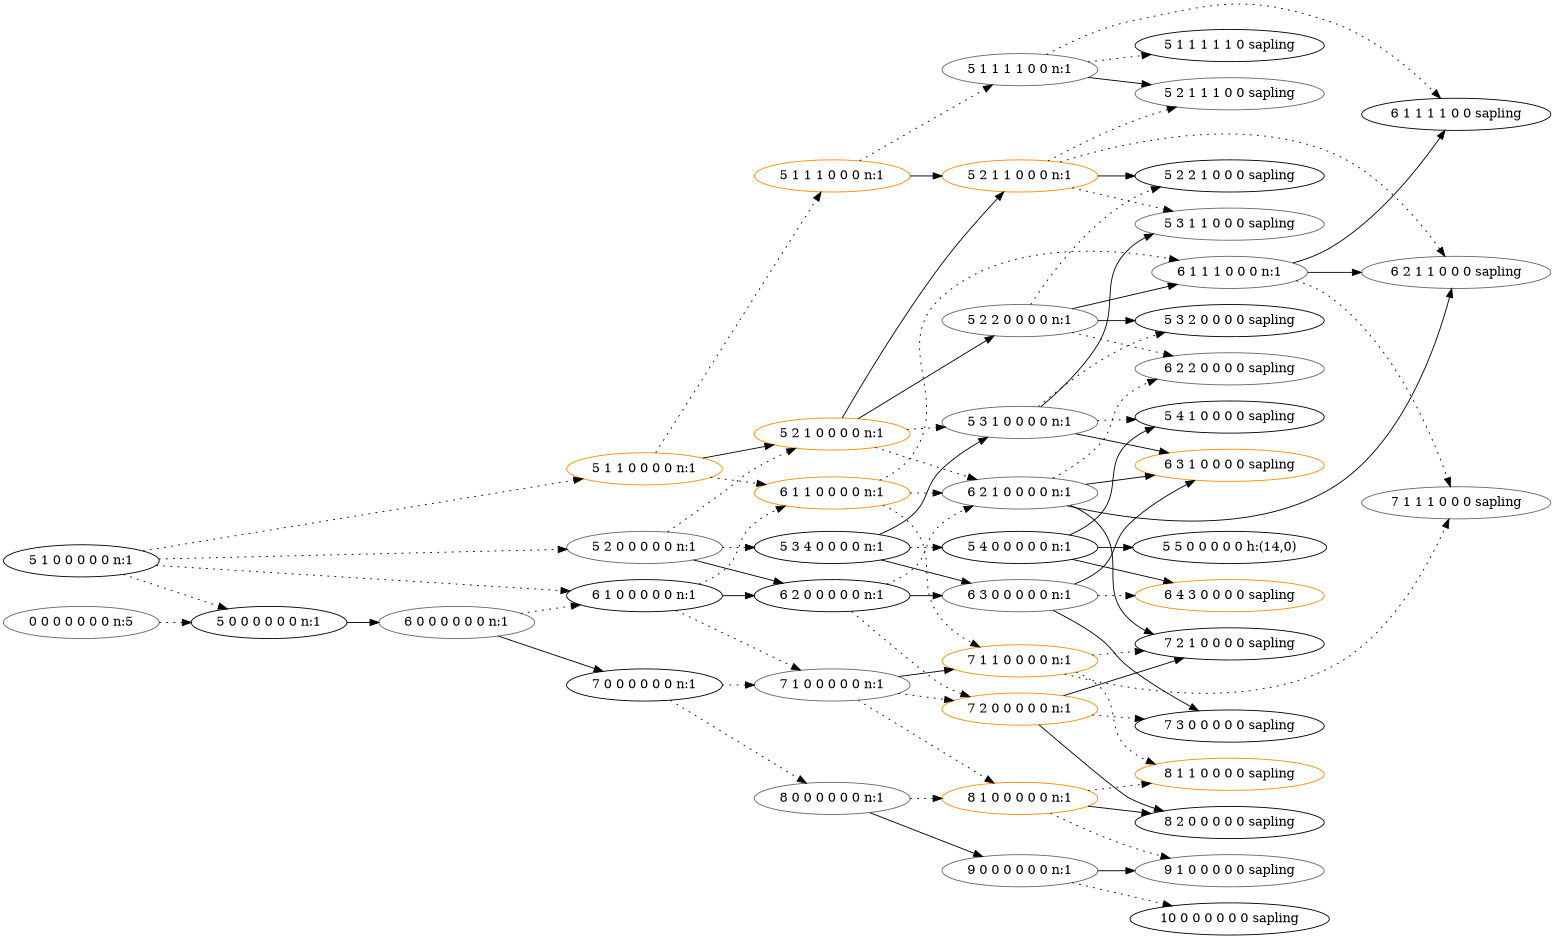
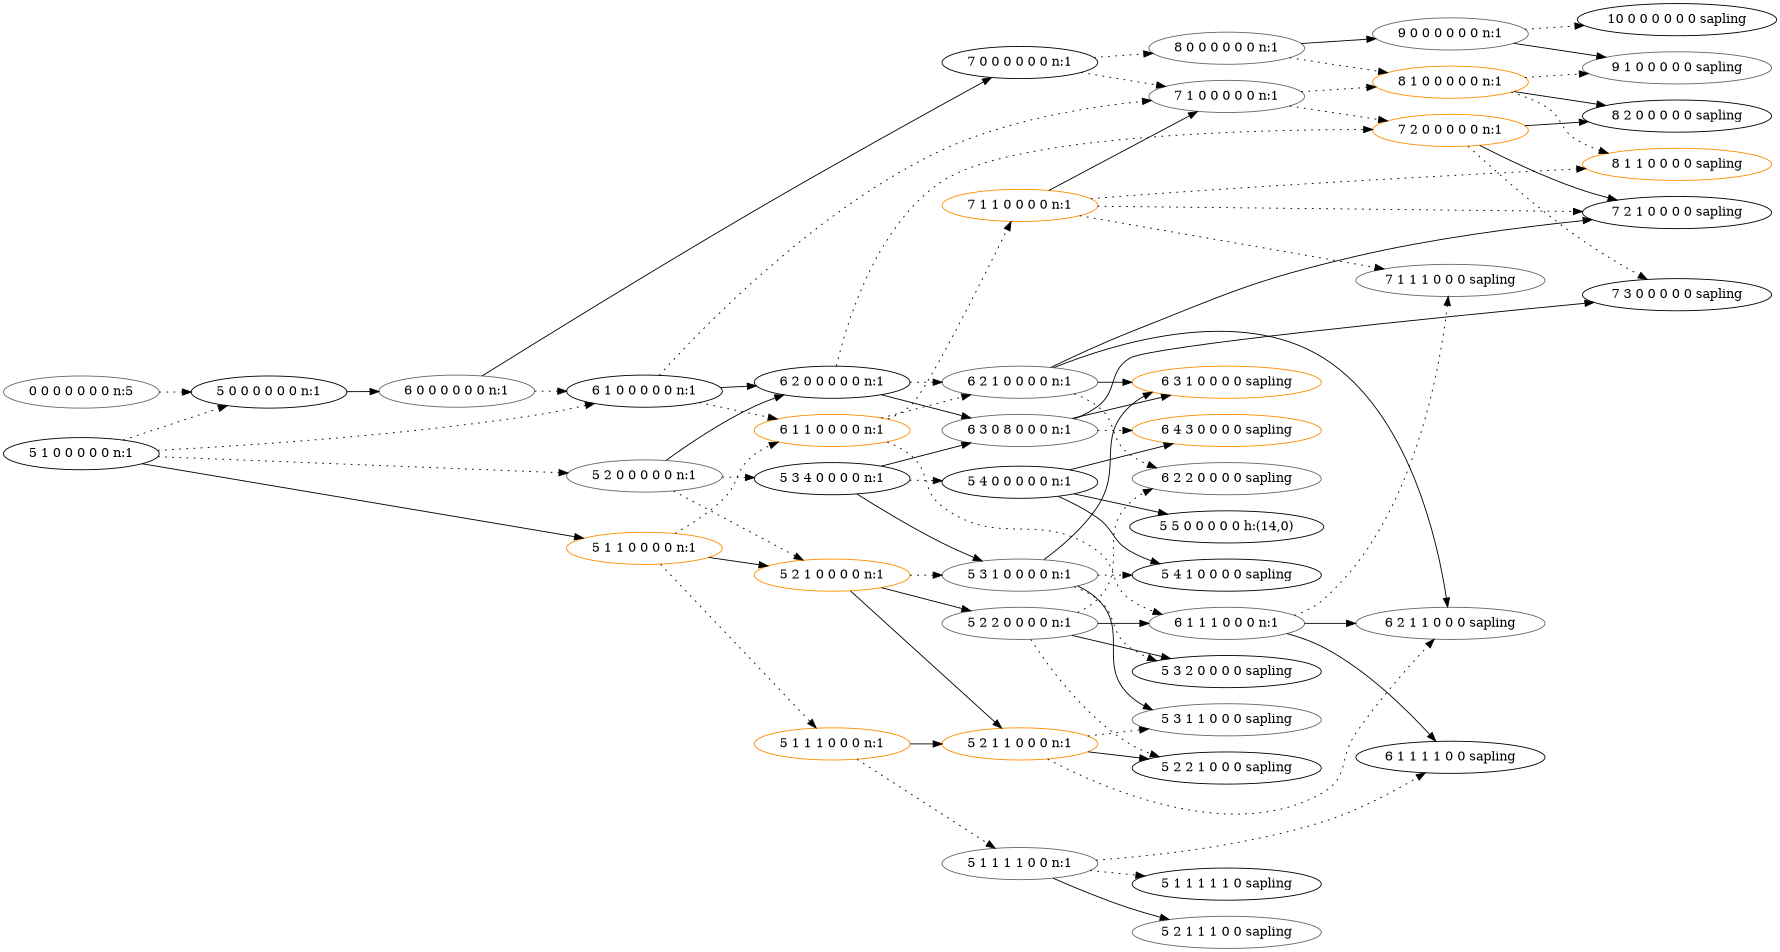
(1106, 132) -> none
(922, 462) -> none
(358, 516) -> (358, 500)
(1020, 596) -> (1020, 430)
(918, 674) -> (1119, 153)
